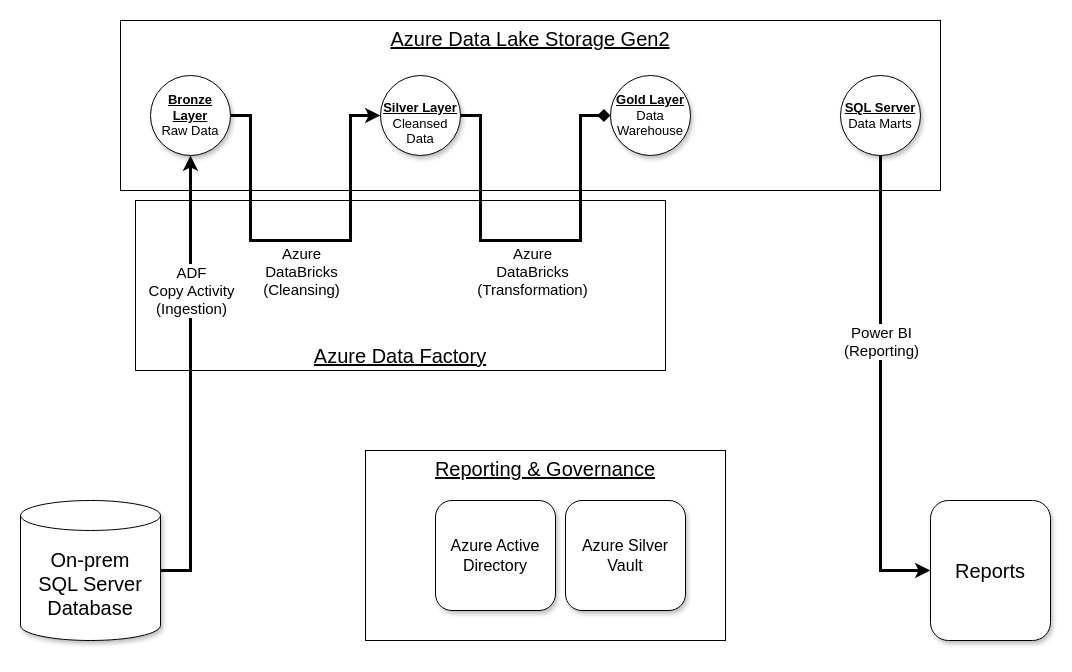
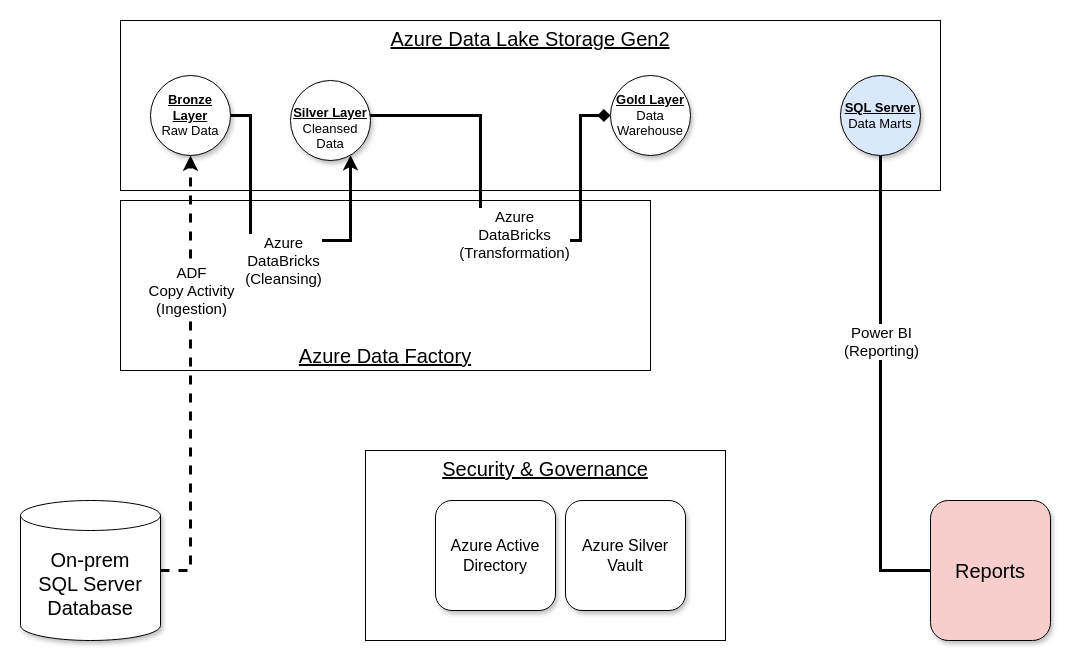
(421, 116) -> (331, 121)
(881, 116) -> (881, 116)
(401, 286) -> (386, 286)
(191, 455) -> (191, 455)
(546, 465) -> (546, 465)
(918, 571) -> (923, 571)
(991, 571) -> (991, 571)
